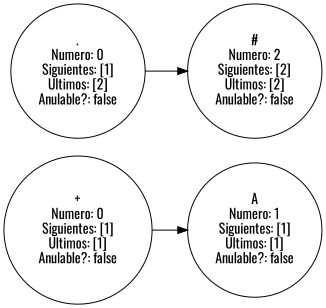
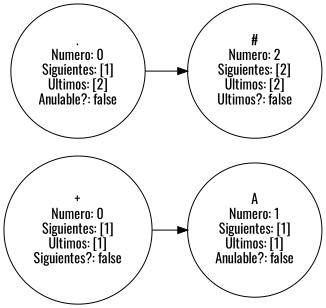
(255, 71) -> (255, 71)
(78, 230) -> (78, 230)
